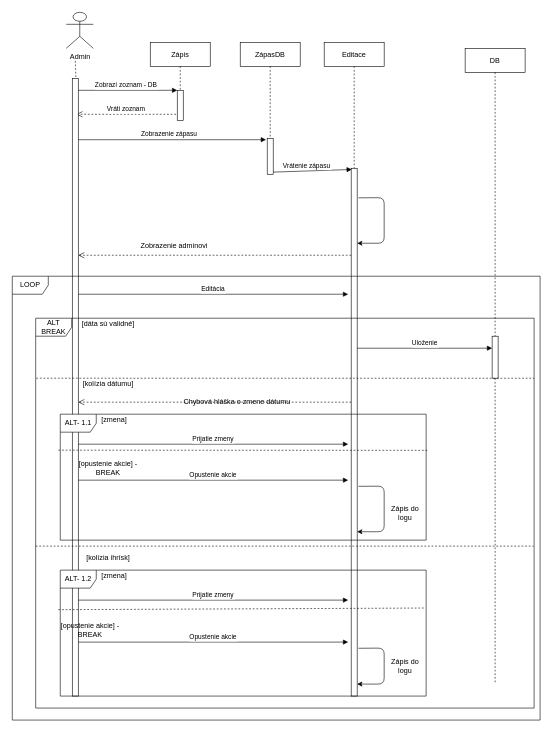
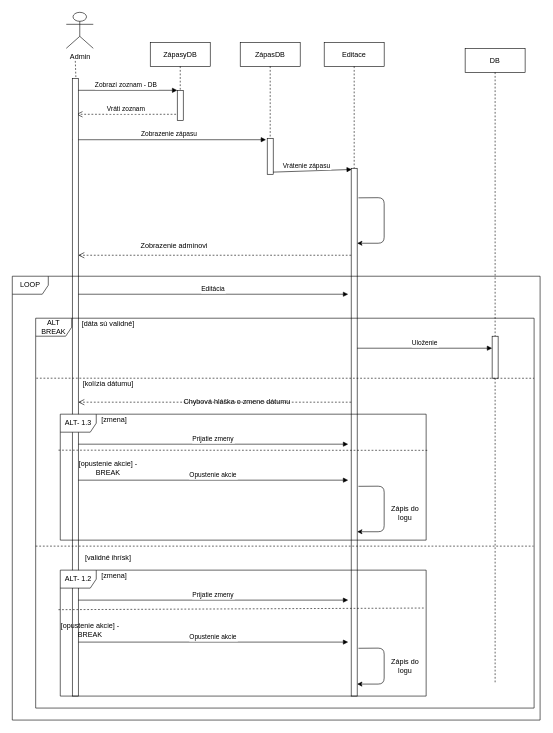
(180, 55) -> (180, 55)
(78, 423) -> (78, 423)
(108, 558) -> (108, 558)
